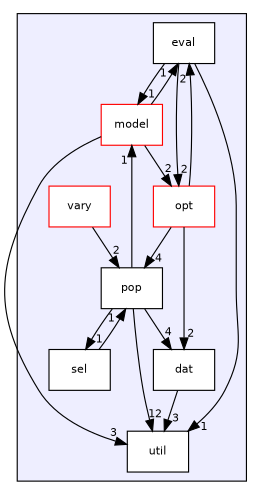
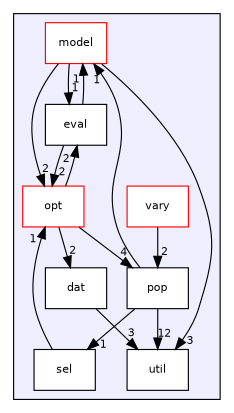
(236, 247) -> none
(155, 324) -> none
(110, 334) -> (33, 295)
